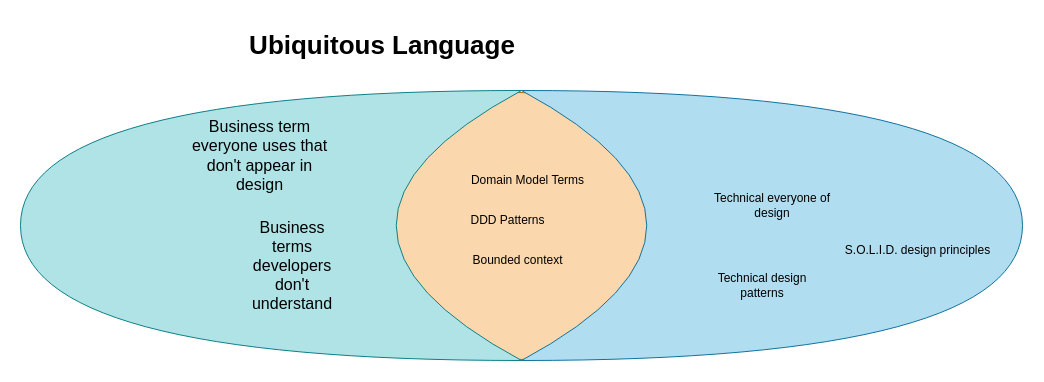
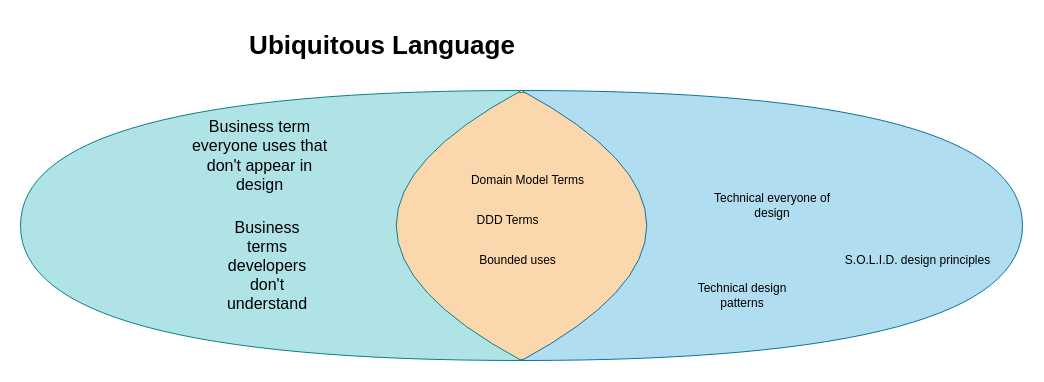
(508, 221) -> (508, 221)
(917, 251) -> (917, 261)
(518, 261) -> (518, 261)
(293, 266) -> (268, 266)
(762, 286) -> (742, 296)
